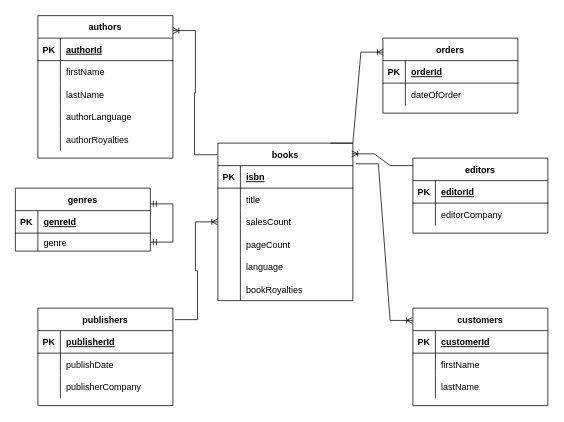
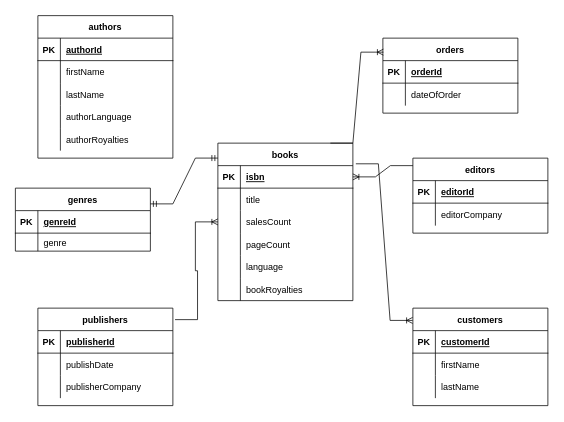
(195, 92) -> none
(374, 154) -> (374, 177)
(173, 231) -> (188, 172)
